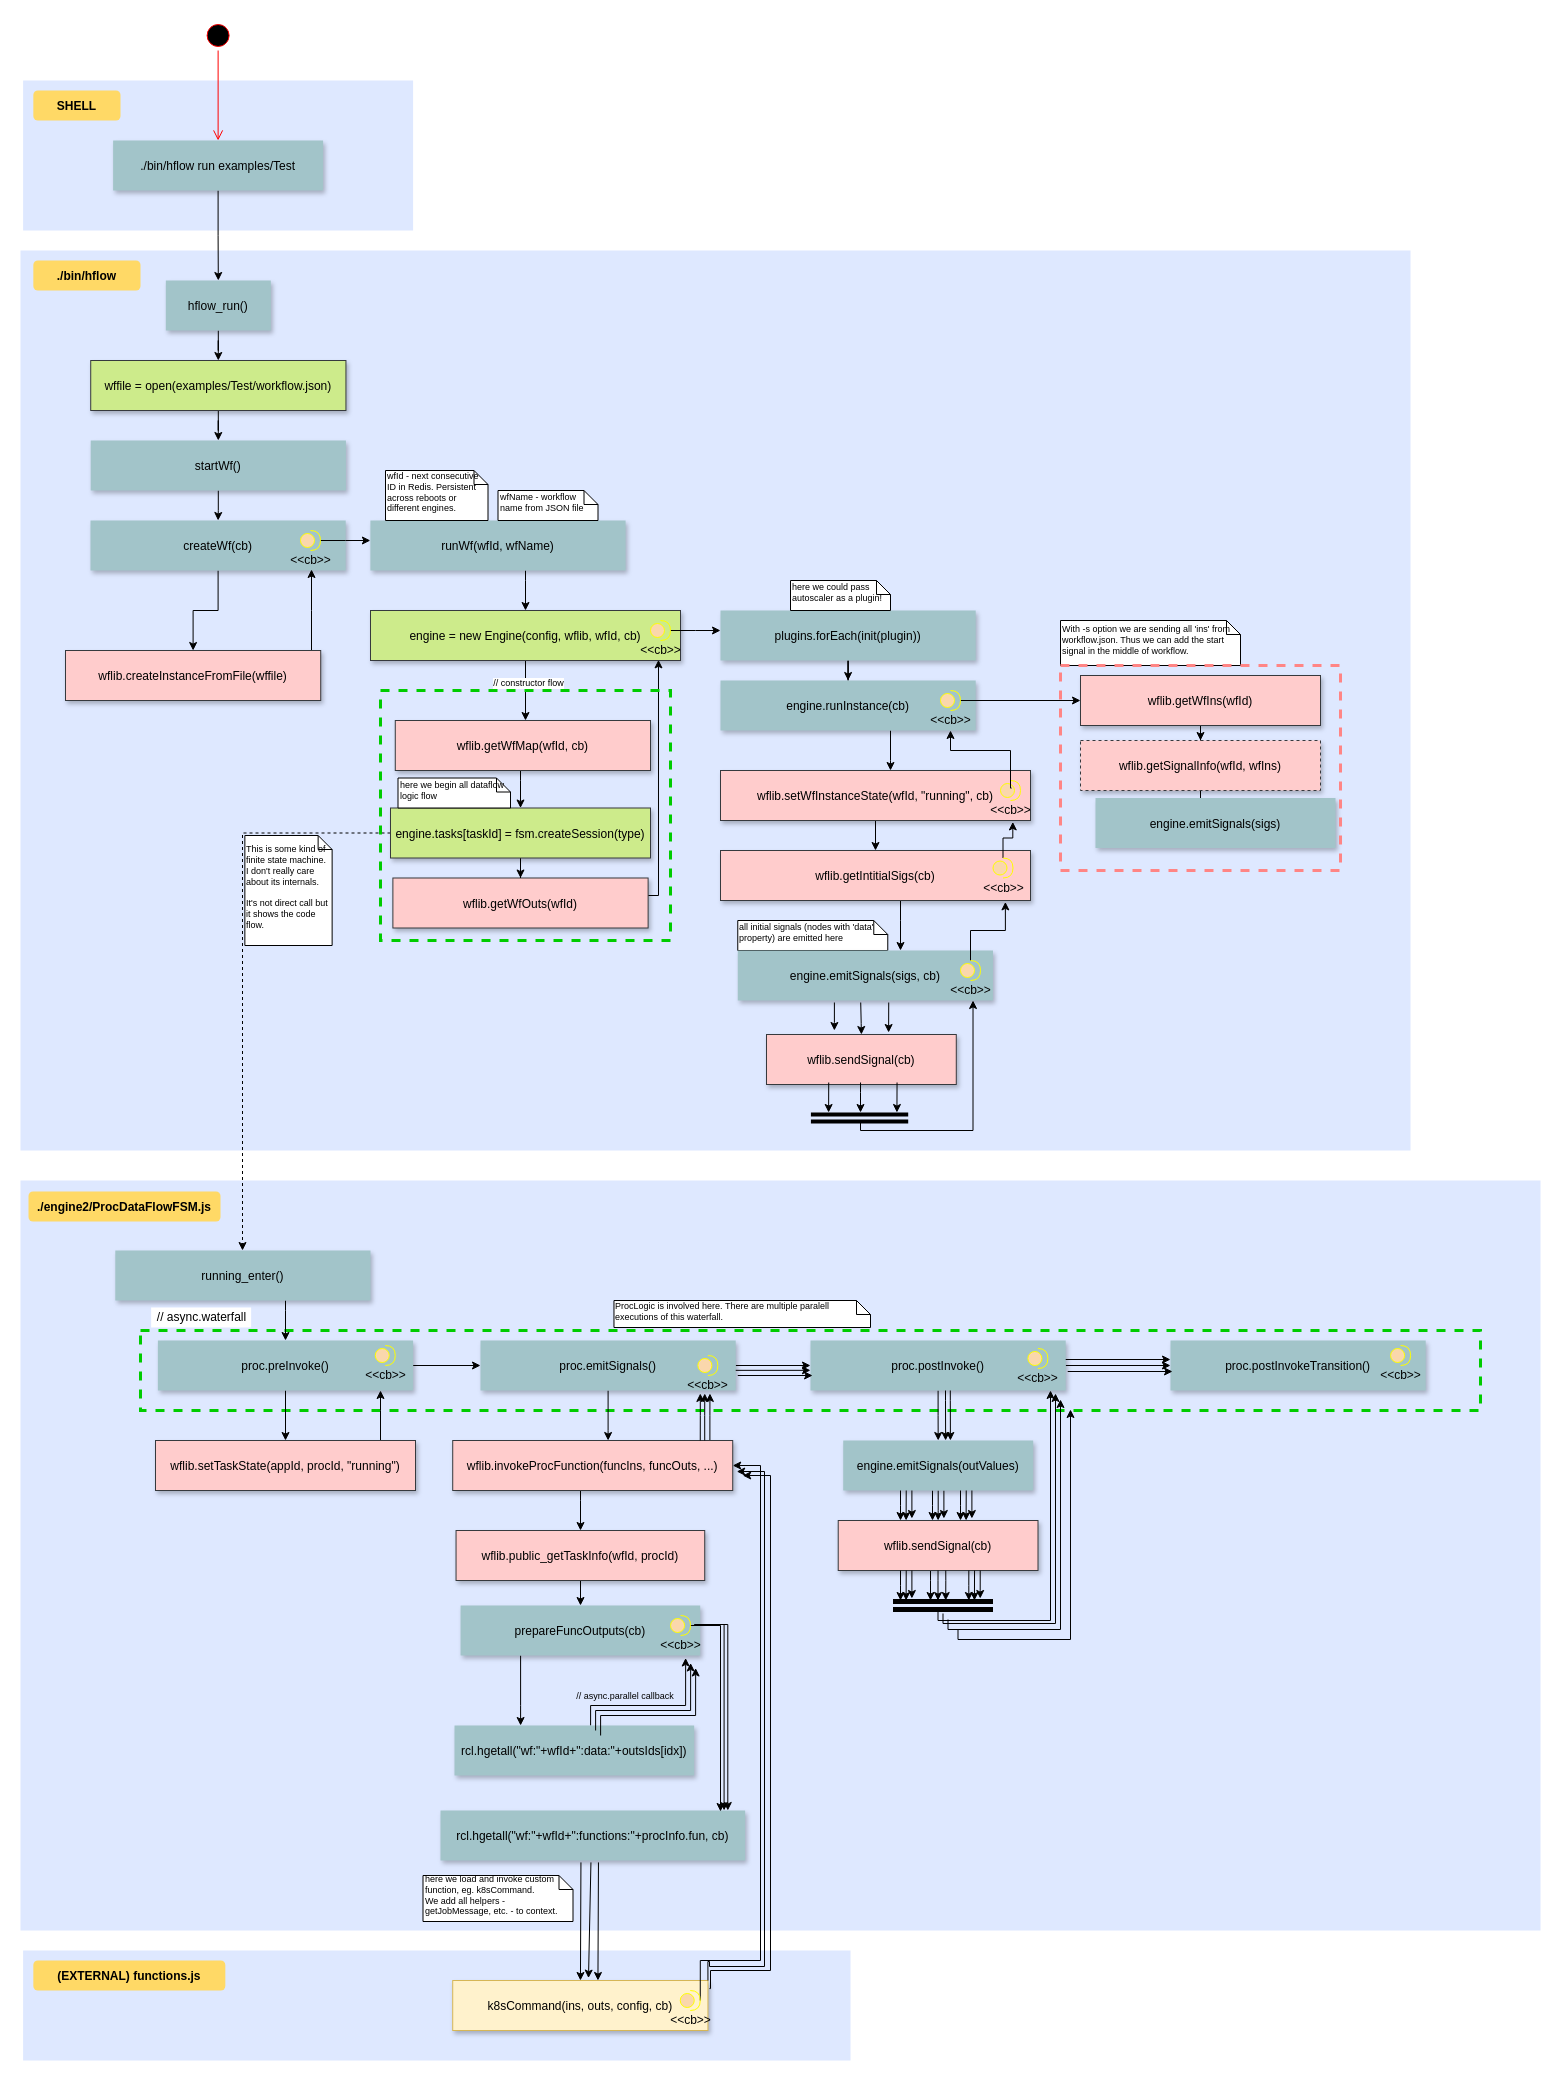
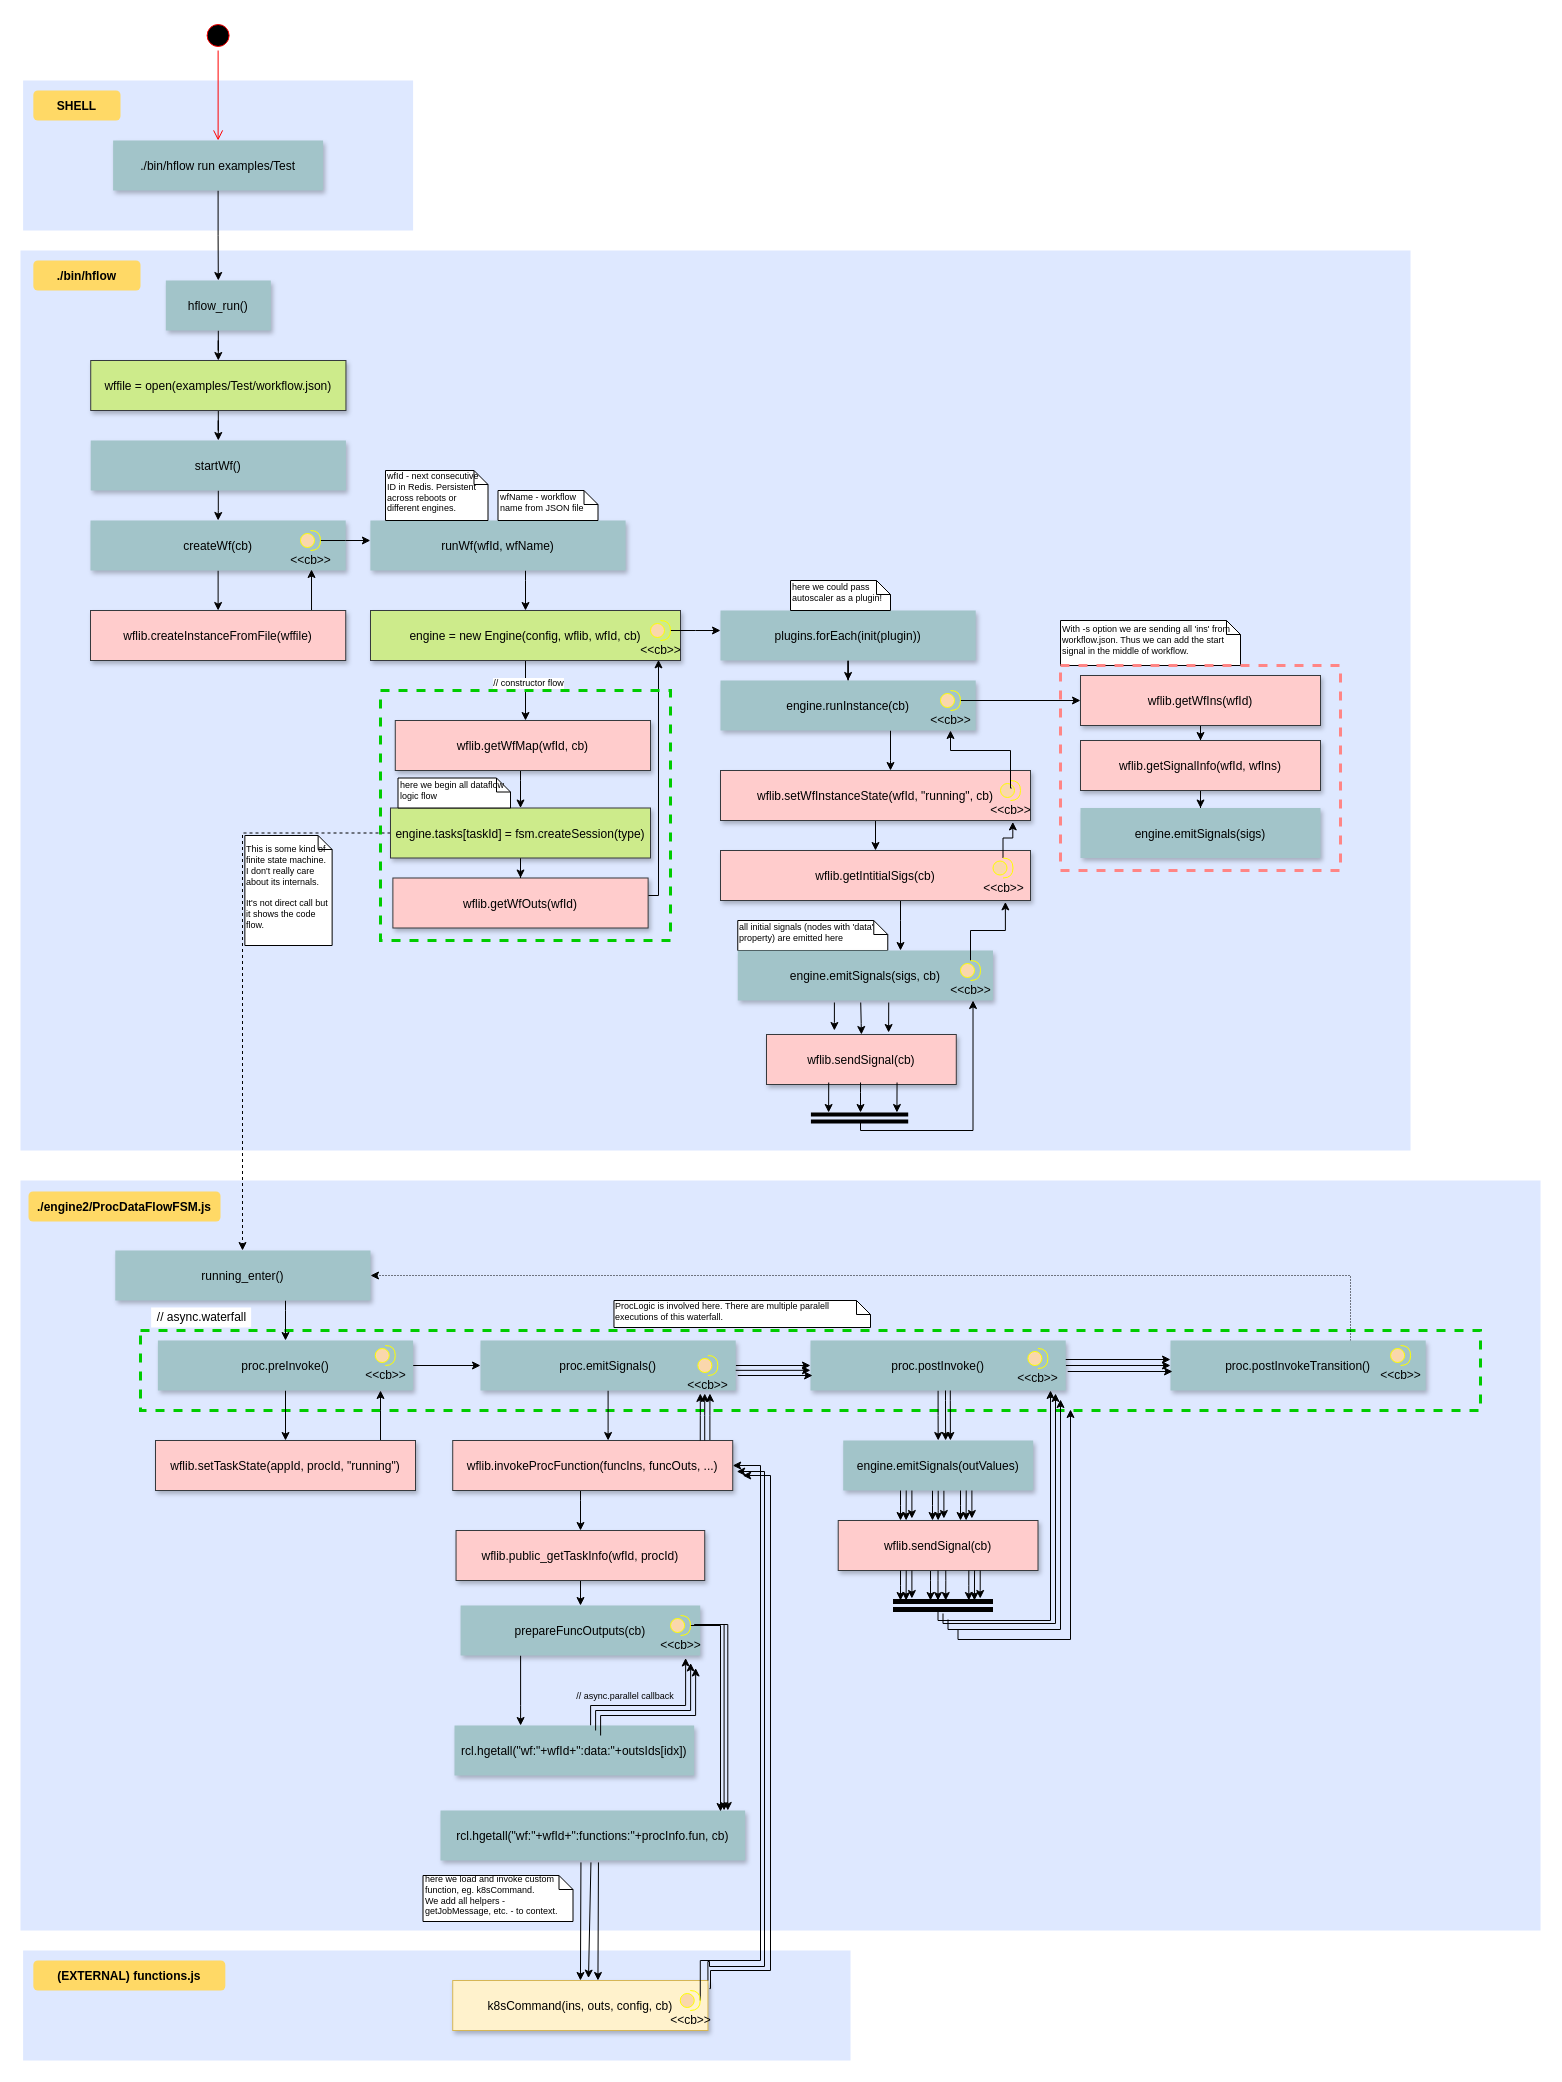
(193, 676) -> (218, 636)
(1201, 766) -> (1201, 766)
(1216, 823) -> (1201, 833)
none -> (895, 1276)
